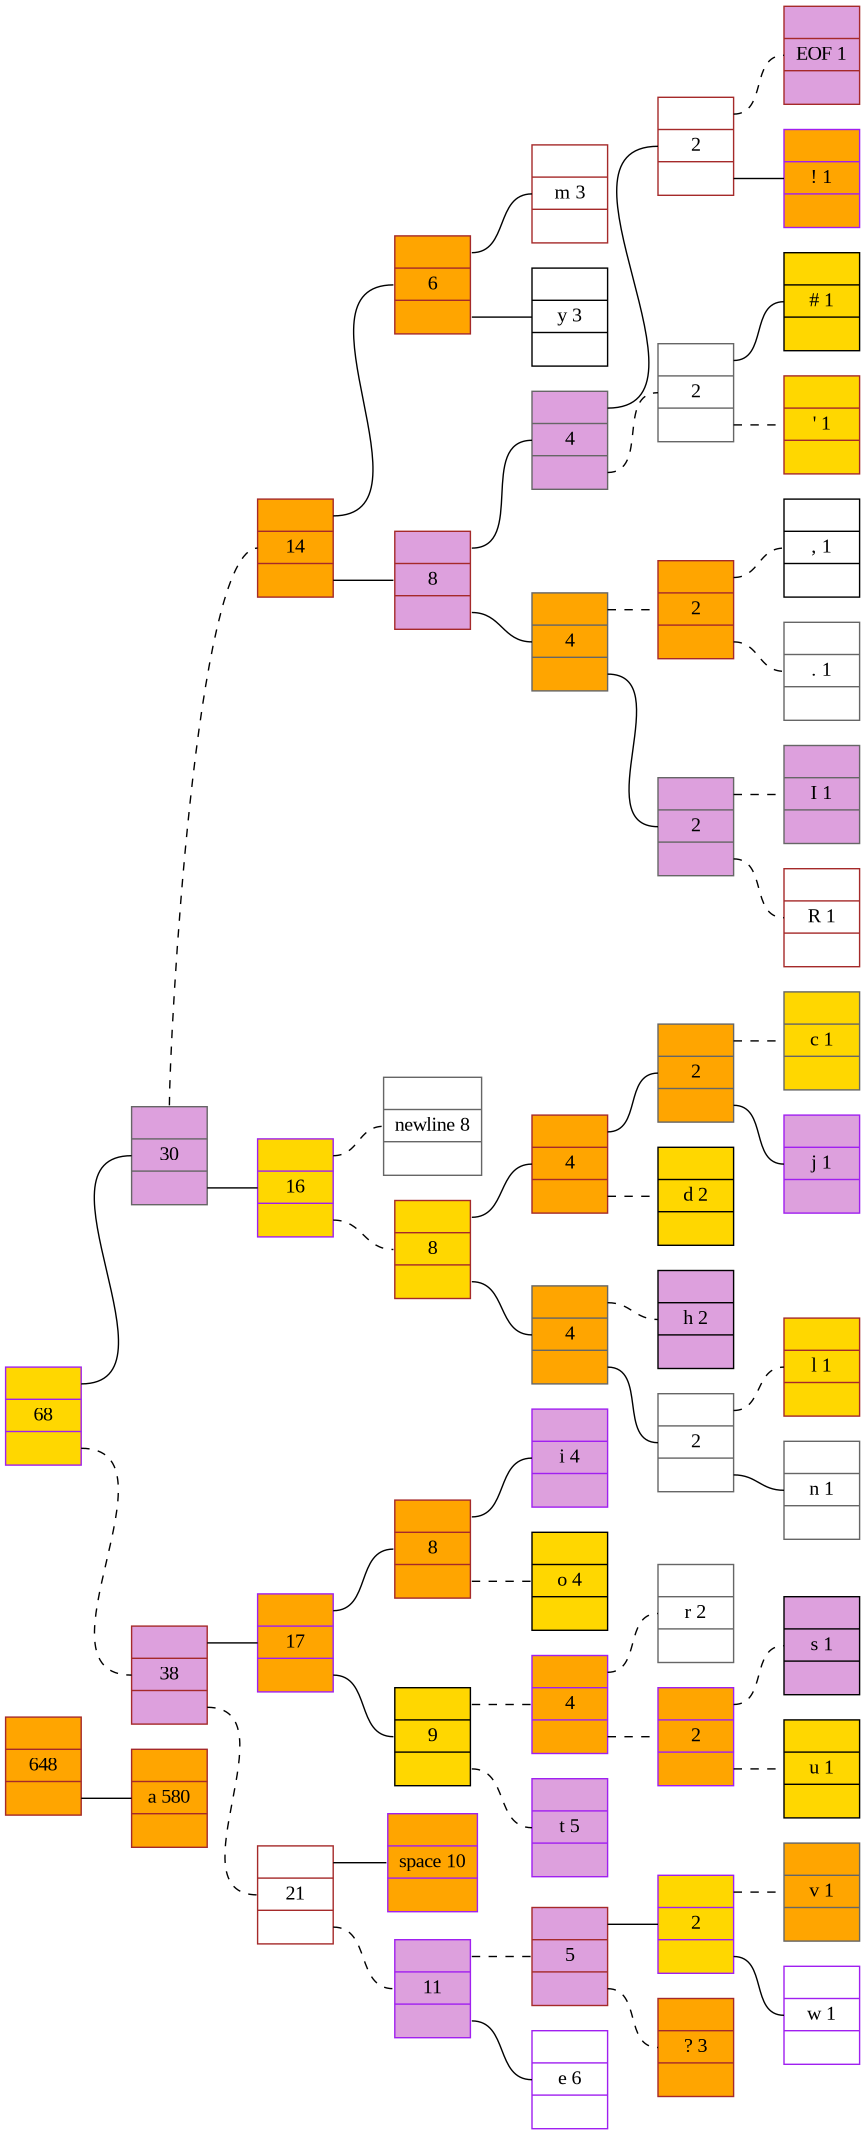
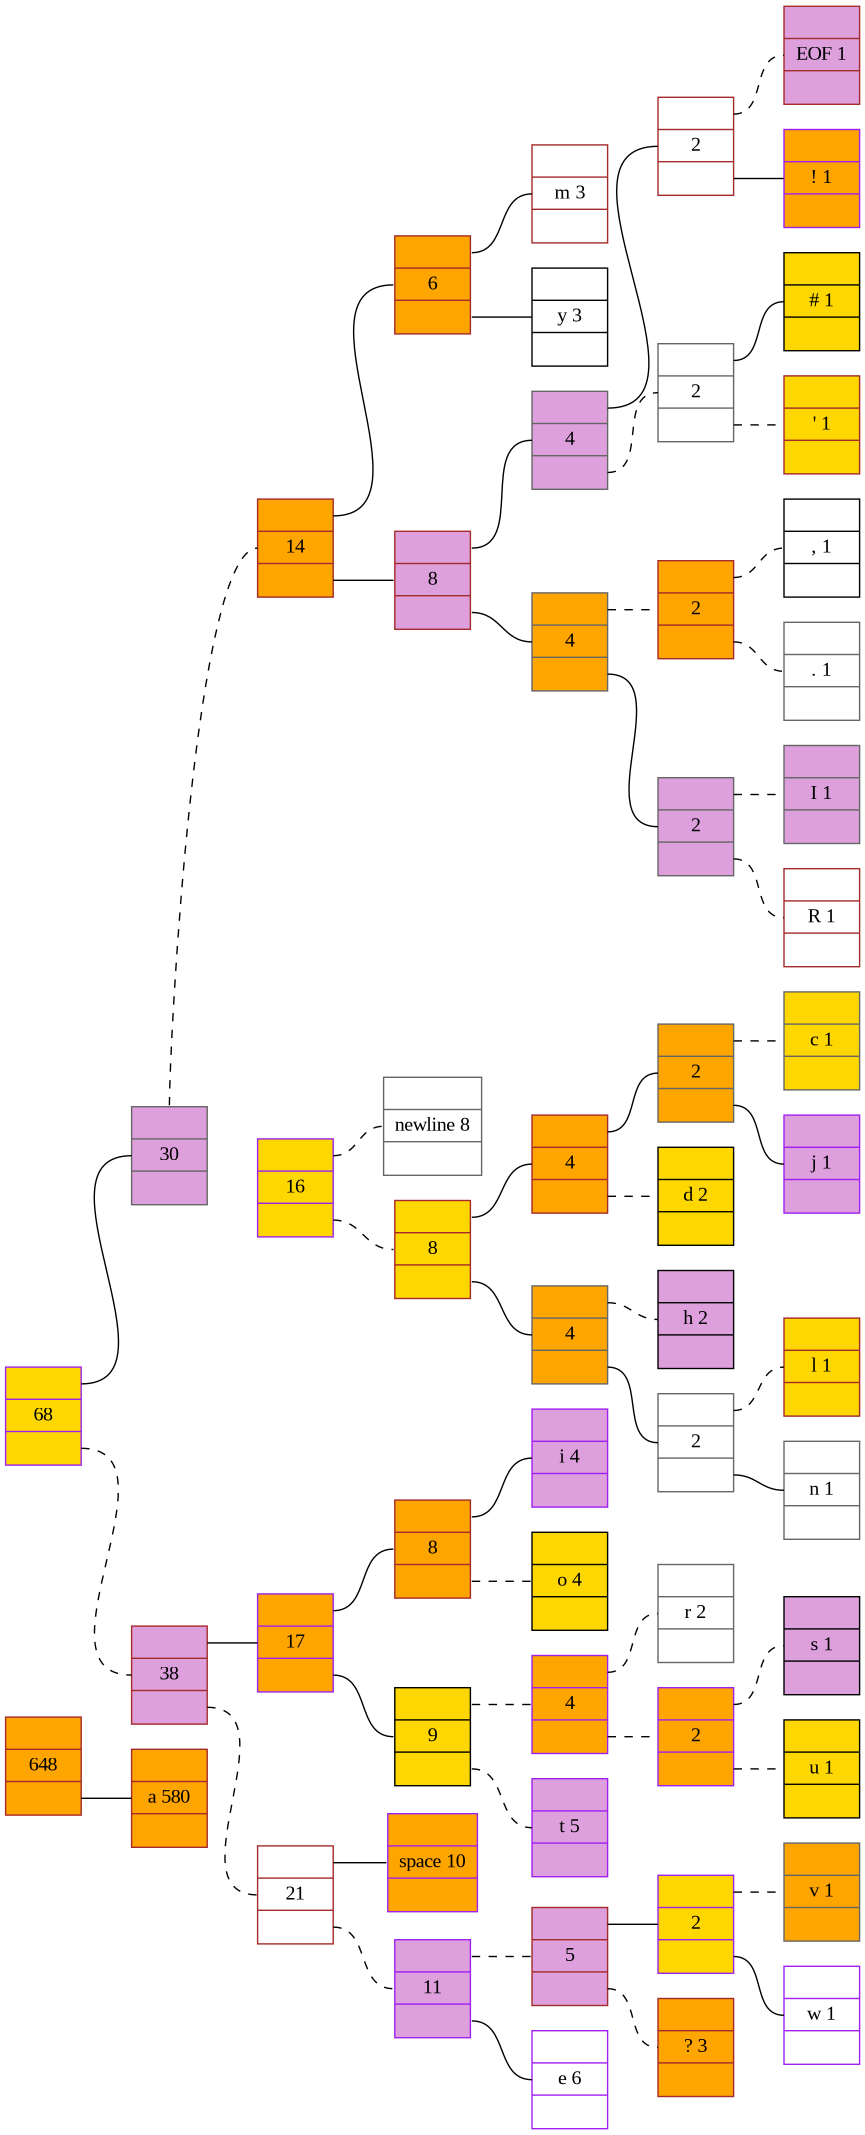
(232, 1188) -> none
